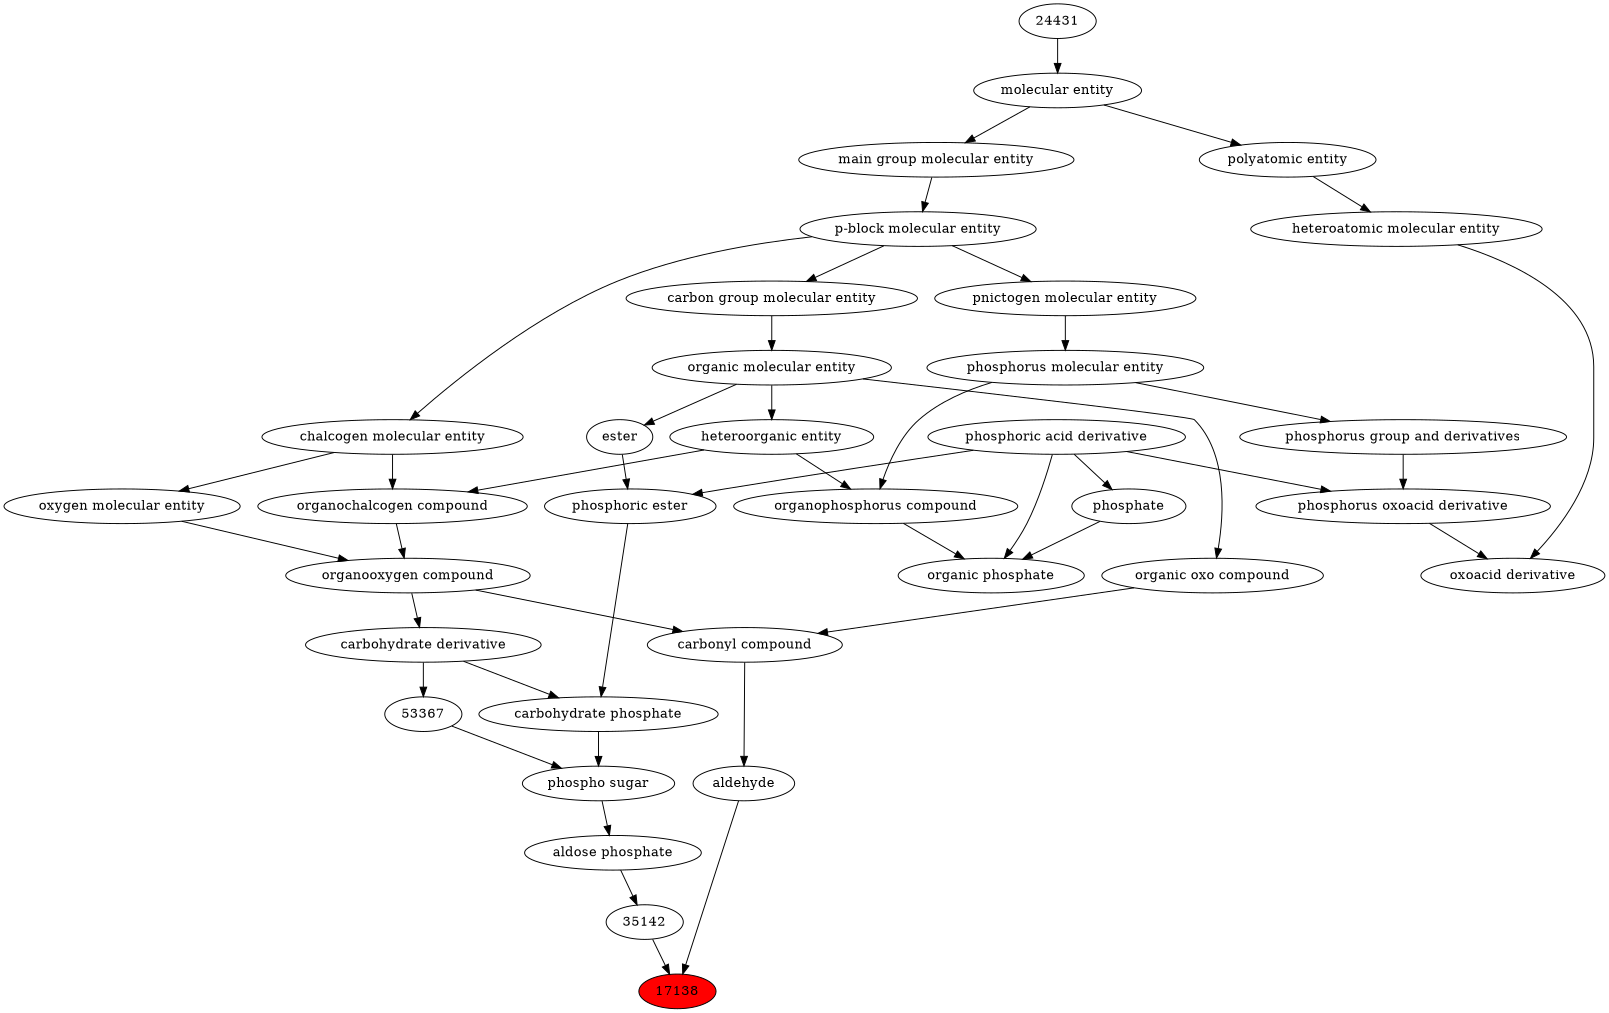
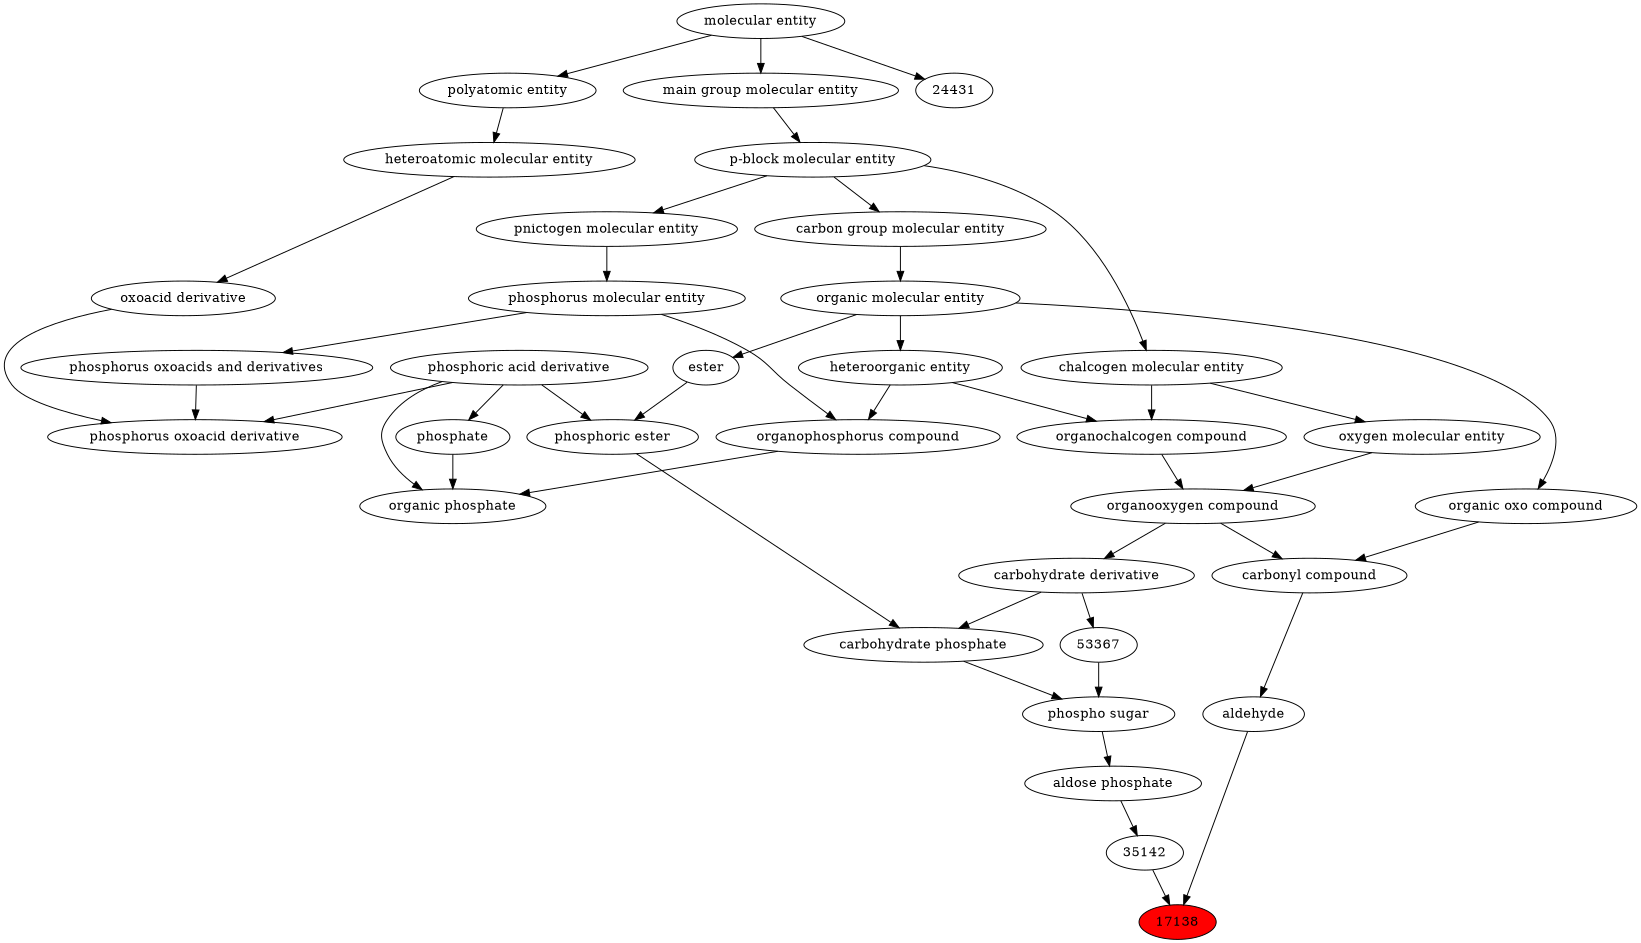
(1058, 51) -> (859, 56)
(1403, 437) -> (197, 368)
(1454, 538) -> (6, 361)
